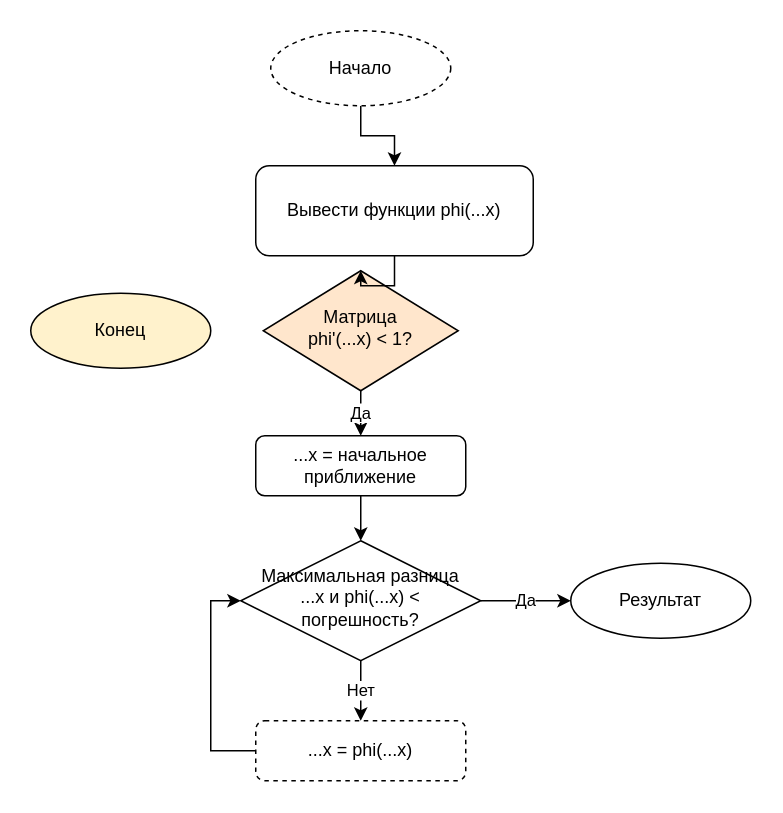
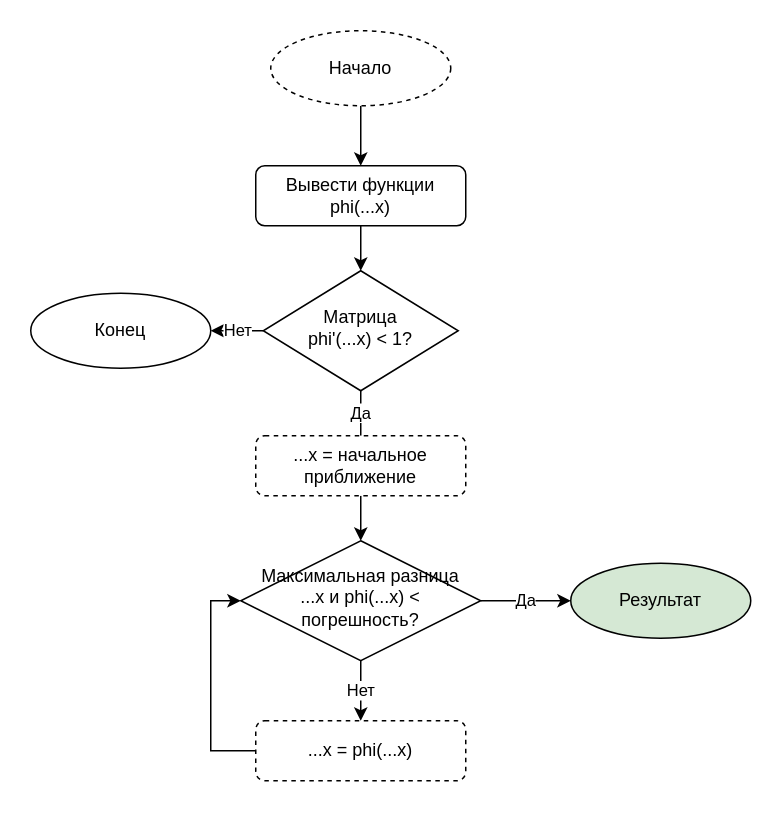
(395, 211) -> (361, 196)
(121, 331) -> (121, 331)
none -> (235, 331)
(361, 331) -> (361, 331)
(361, 424) -> (361, 429)
(361, 466) -> (361, 466)
(661, 601) -> (661, 601)
